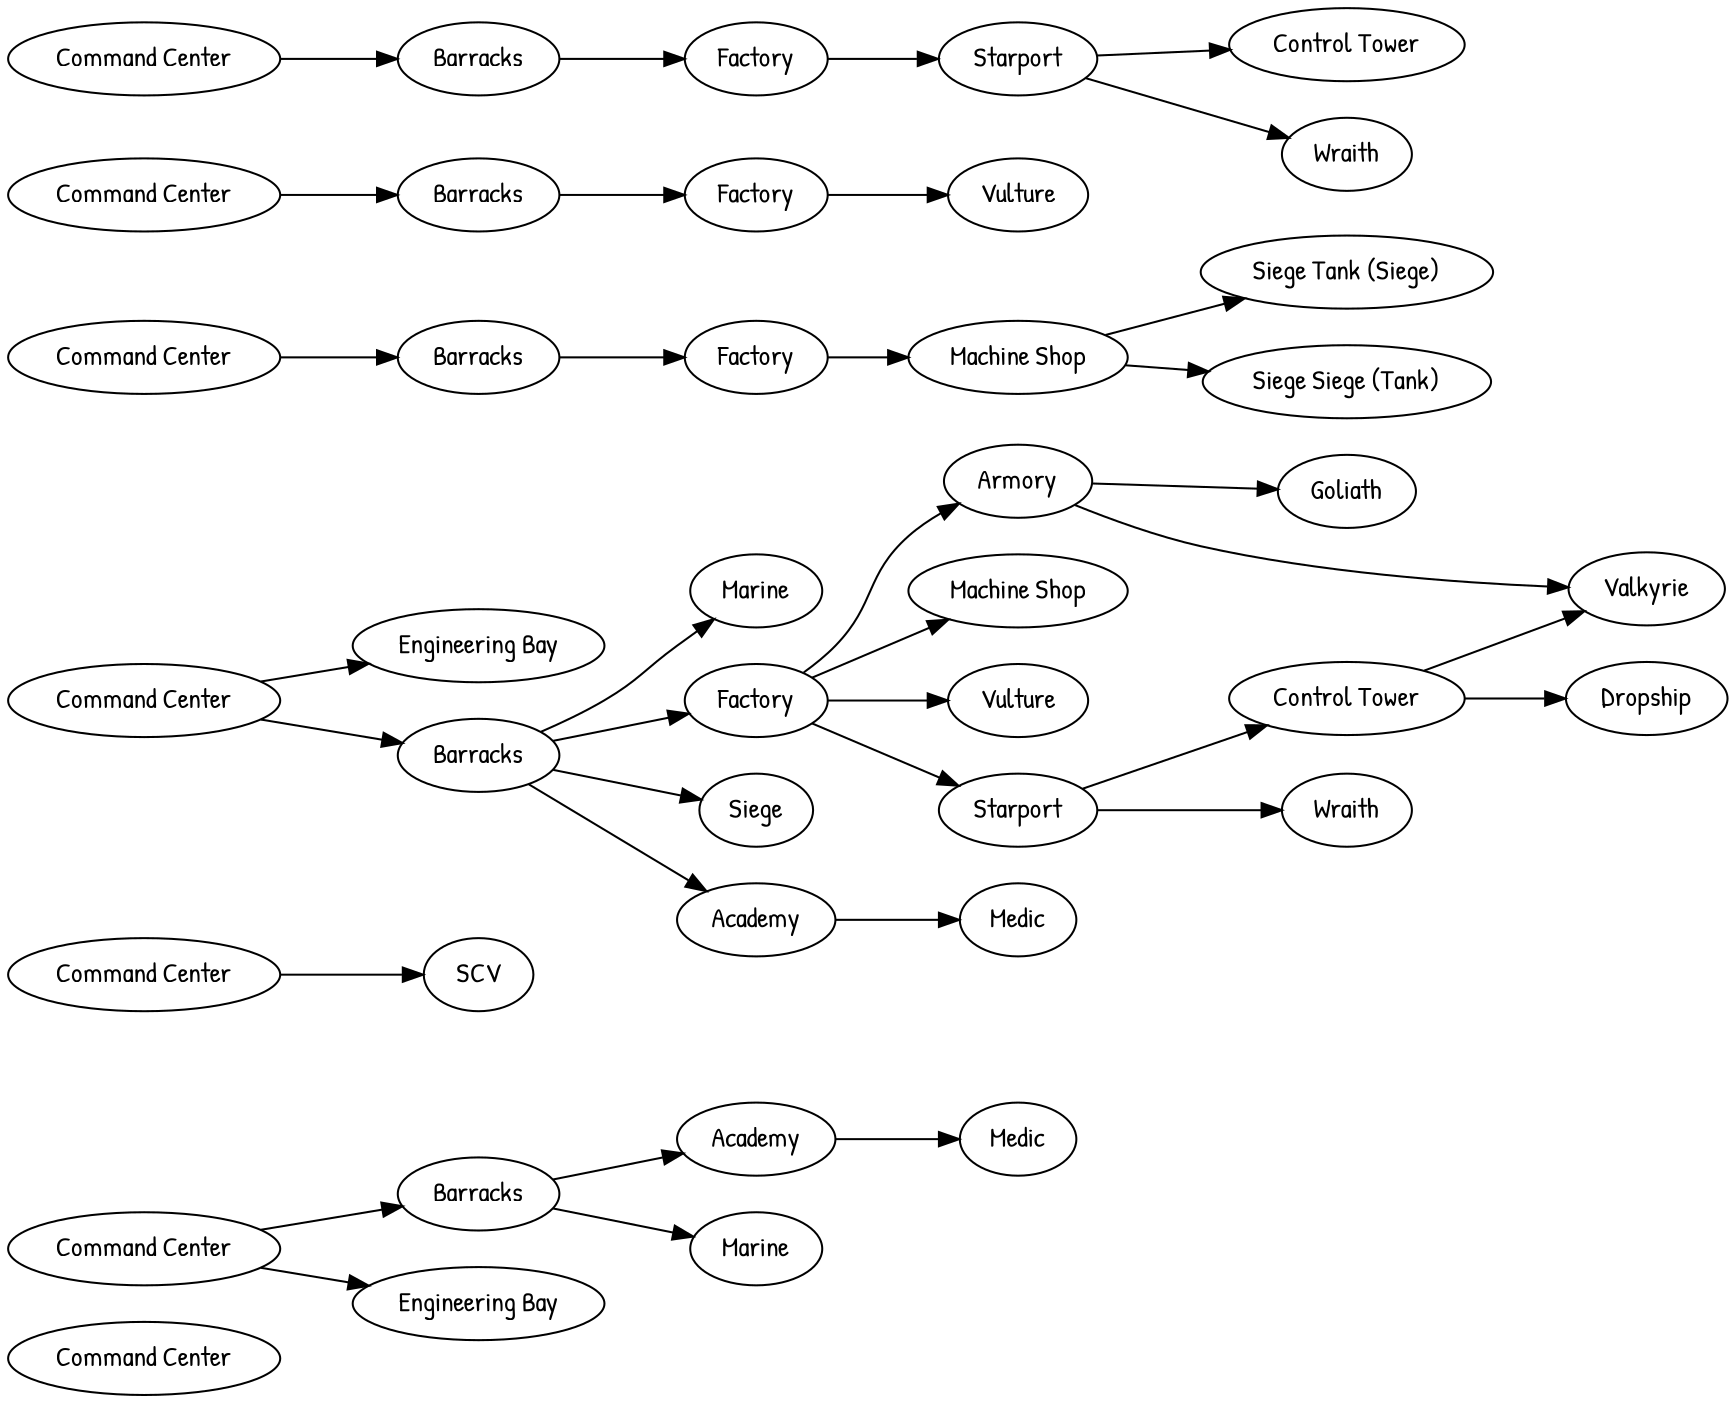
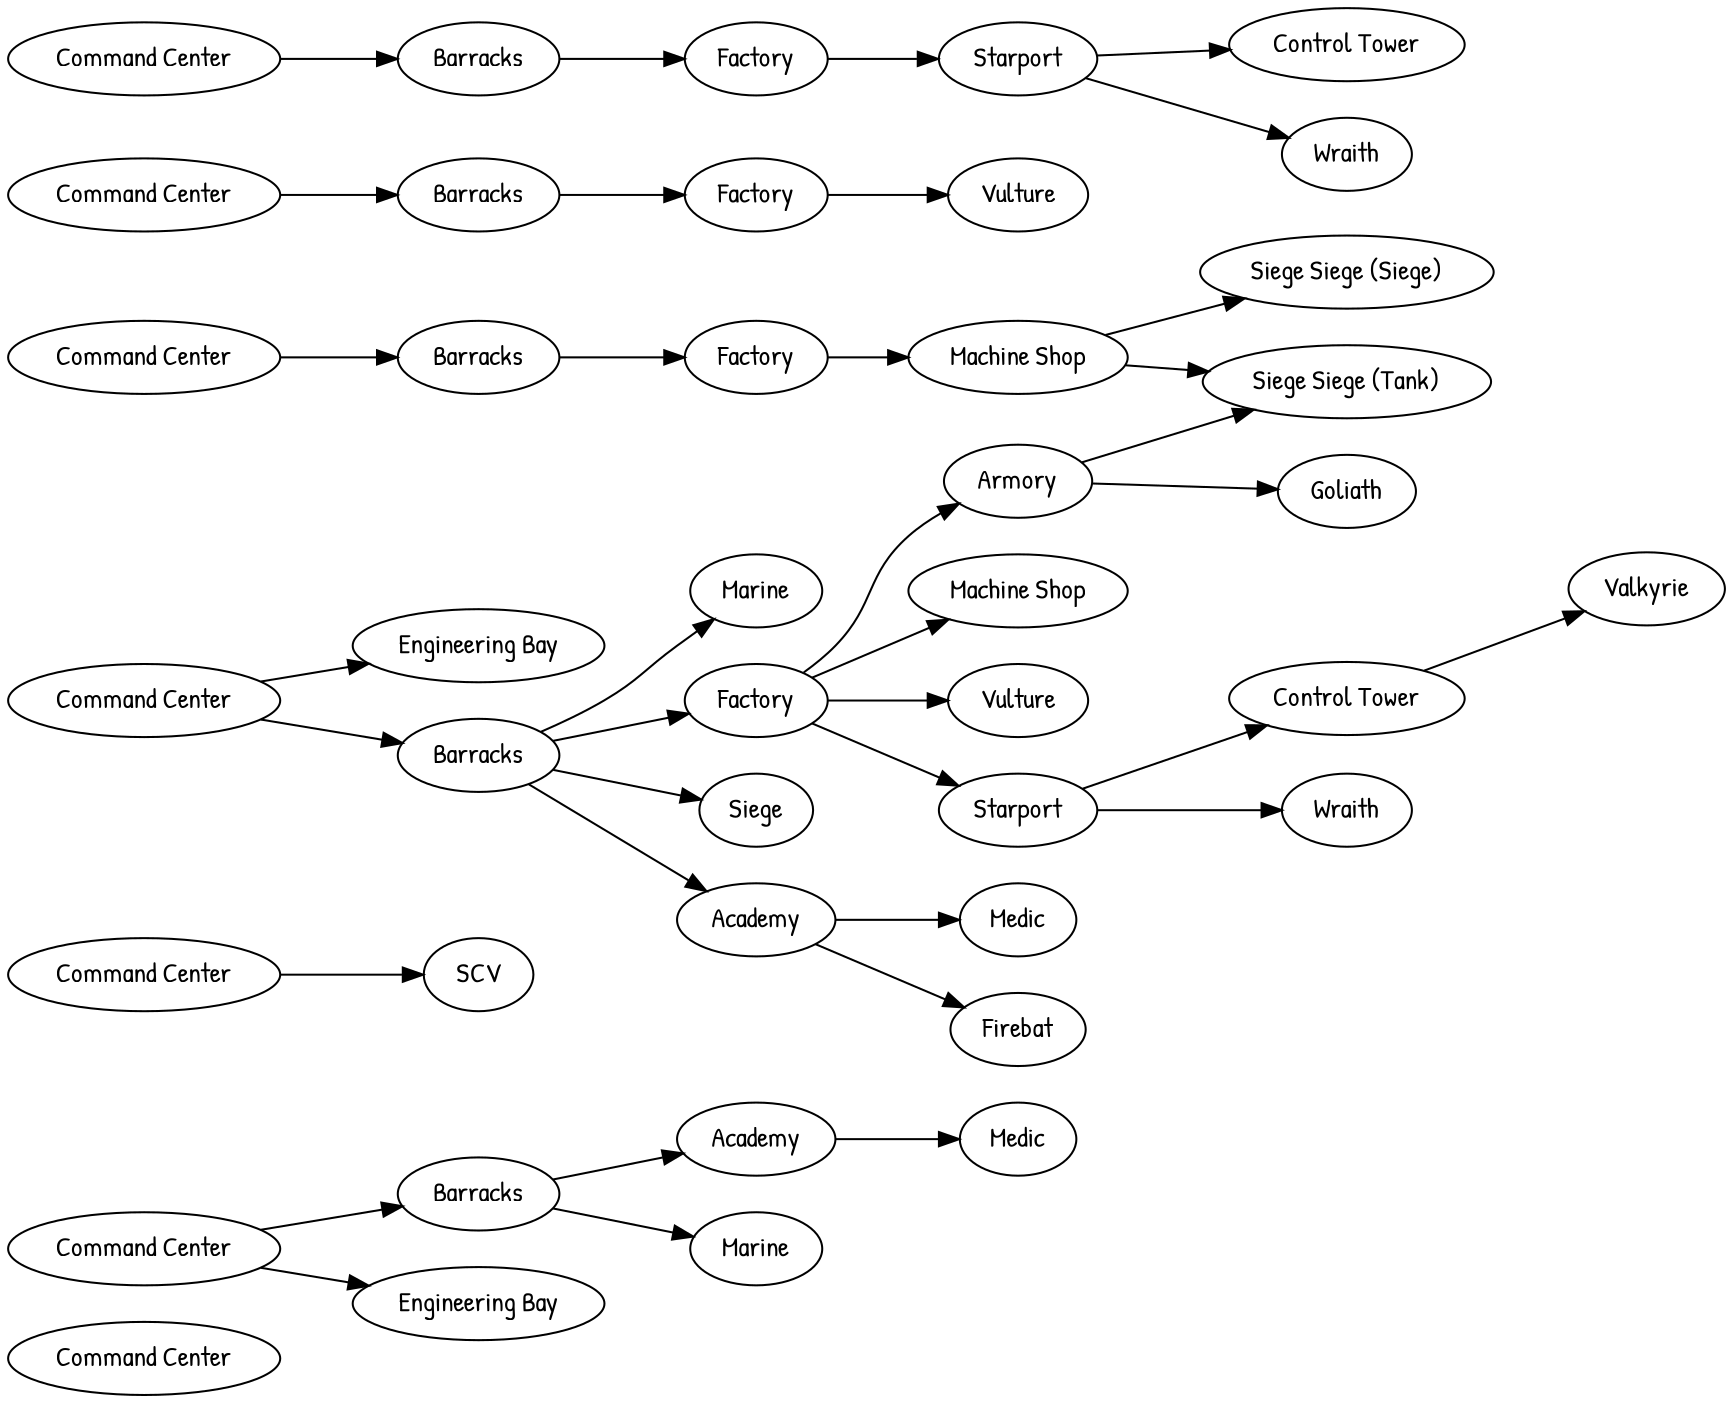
(1347, 272) -> (1347, 272)
(1308, 565) -> (1158, 439)
(1647, 699) -> none
none -> (1018, 1029)
